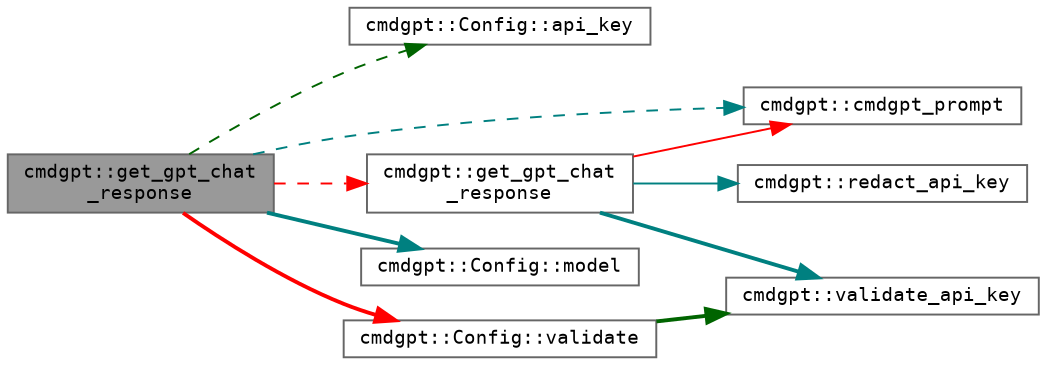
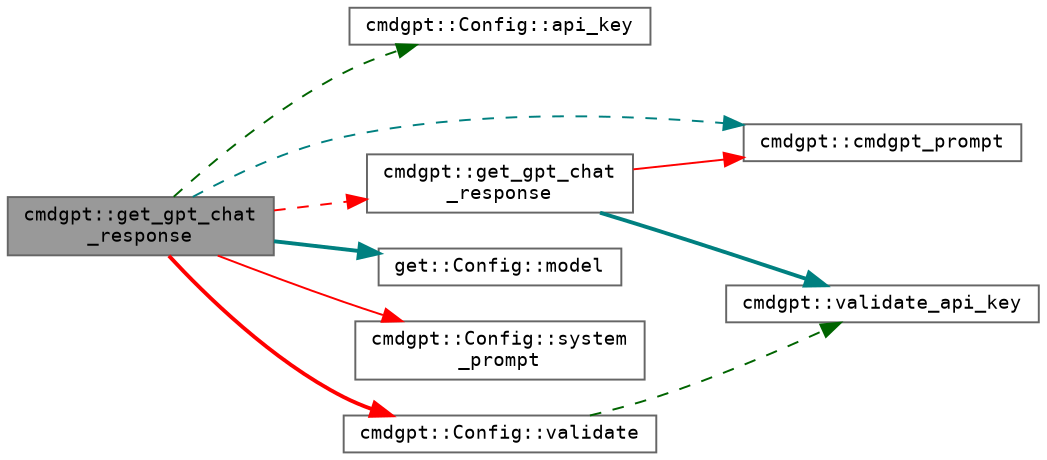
(882, 183) -> none
(500, 267) -> (500, 267)
(681, 319) -> (708, 379)
none -> (500, 350)
